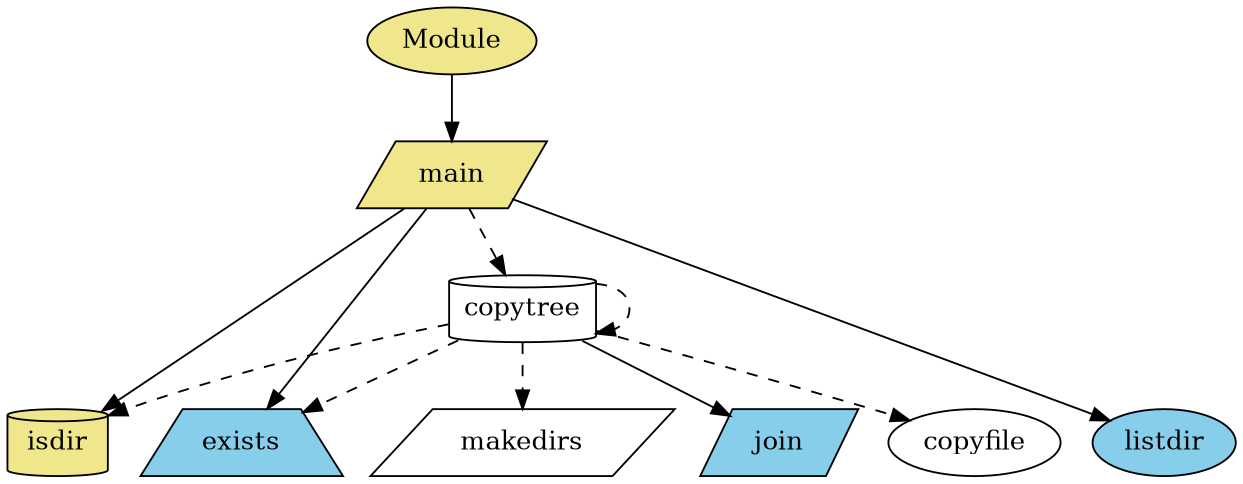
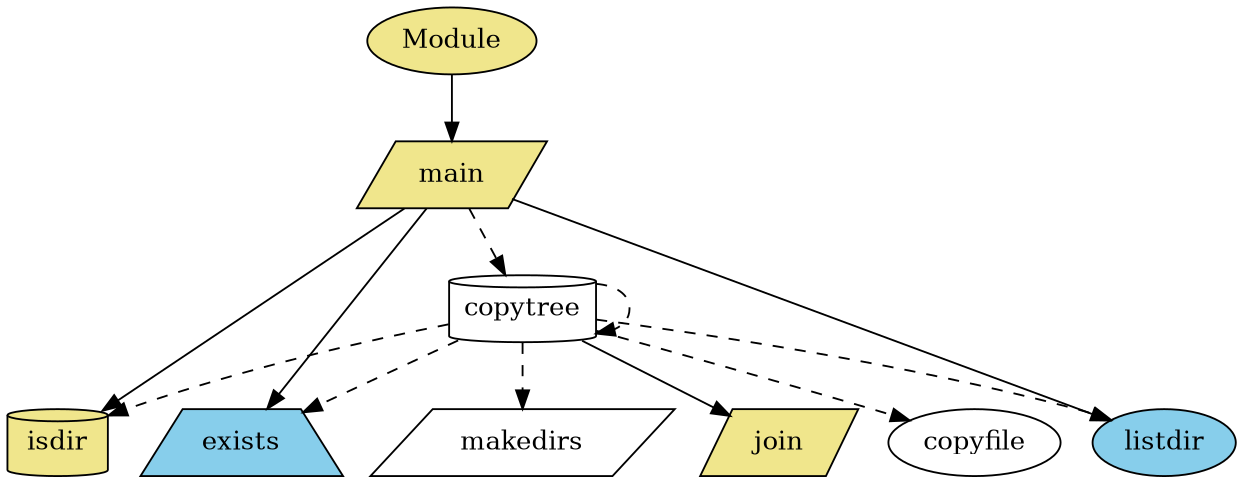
none -> (846, 359)
(779, 443) -> (779, 443)
